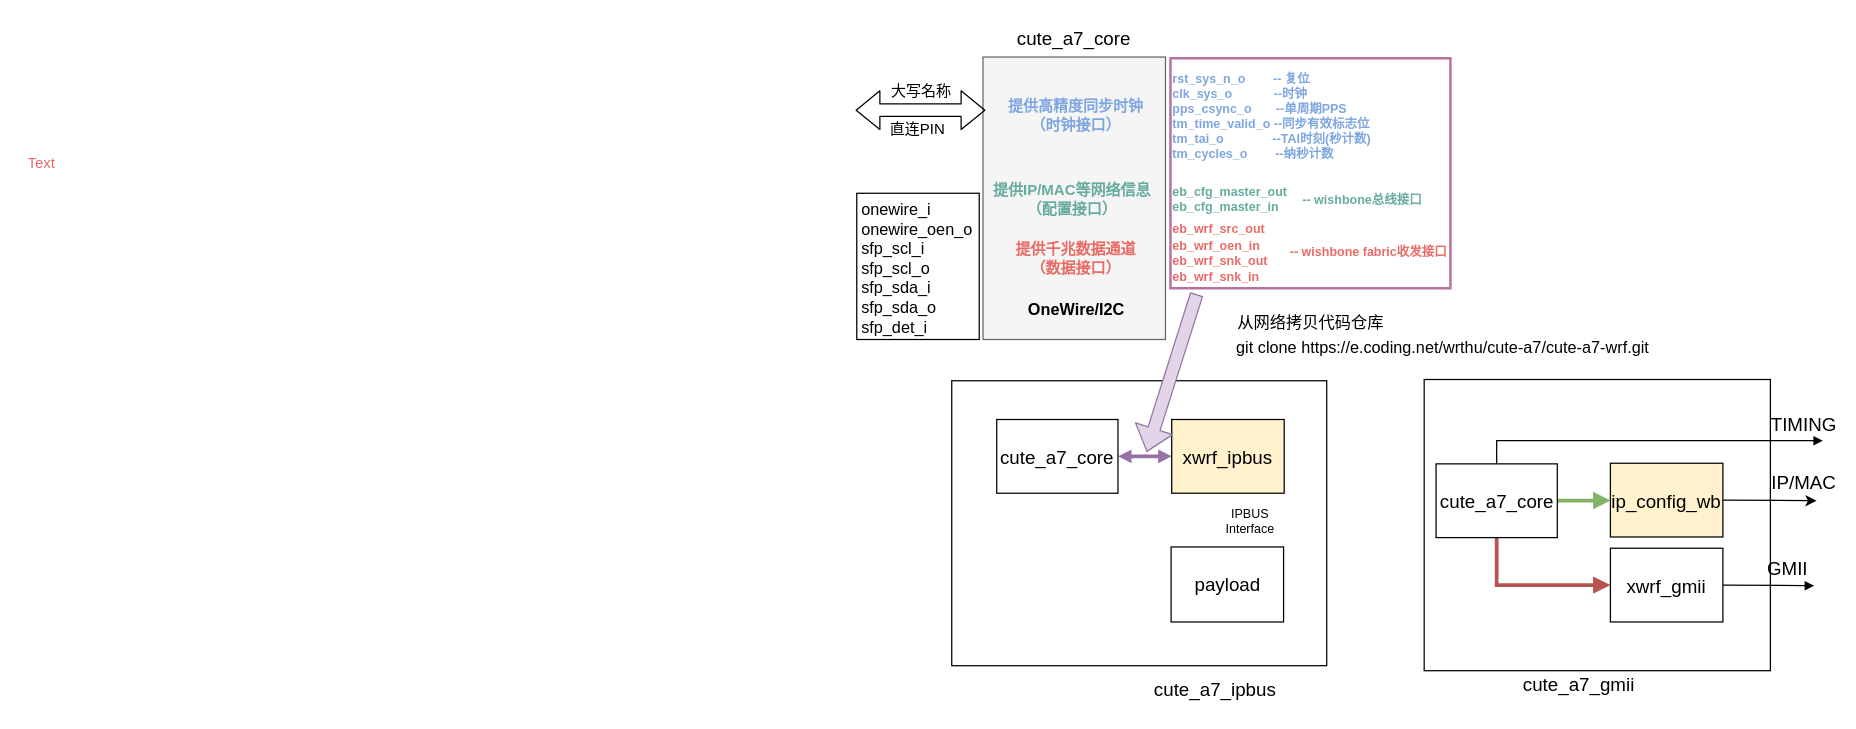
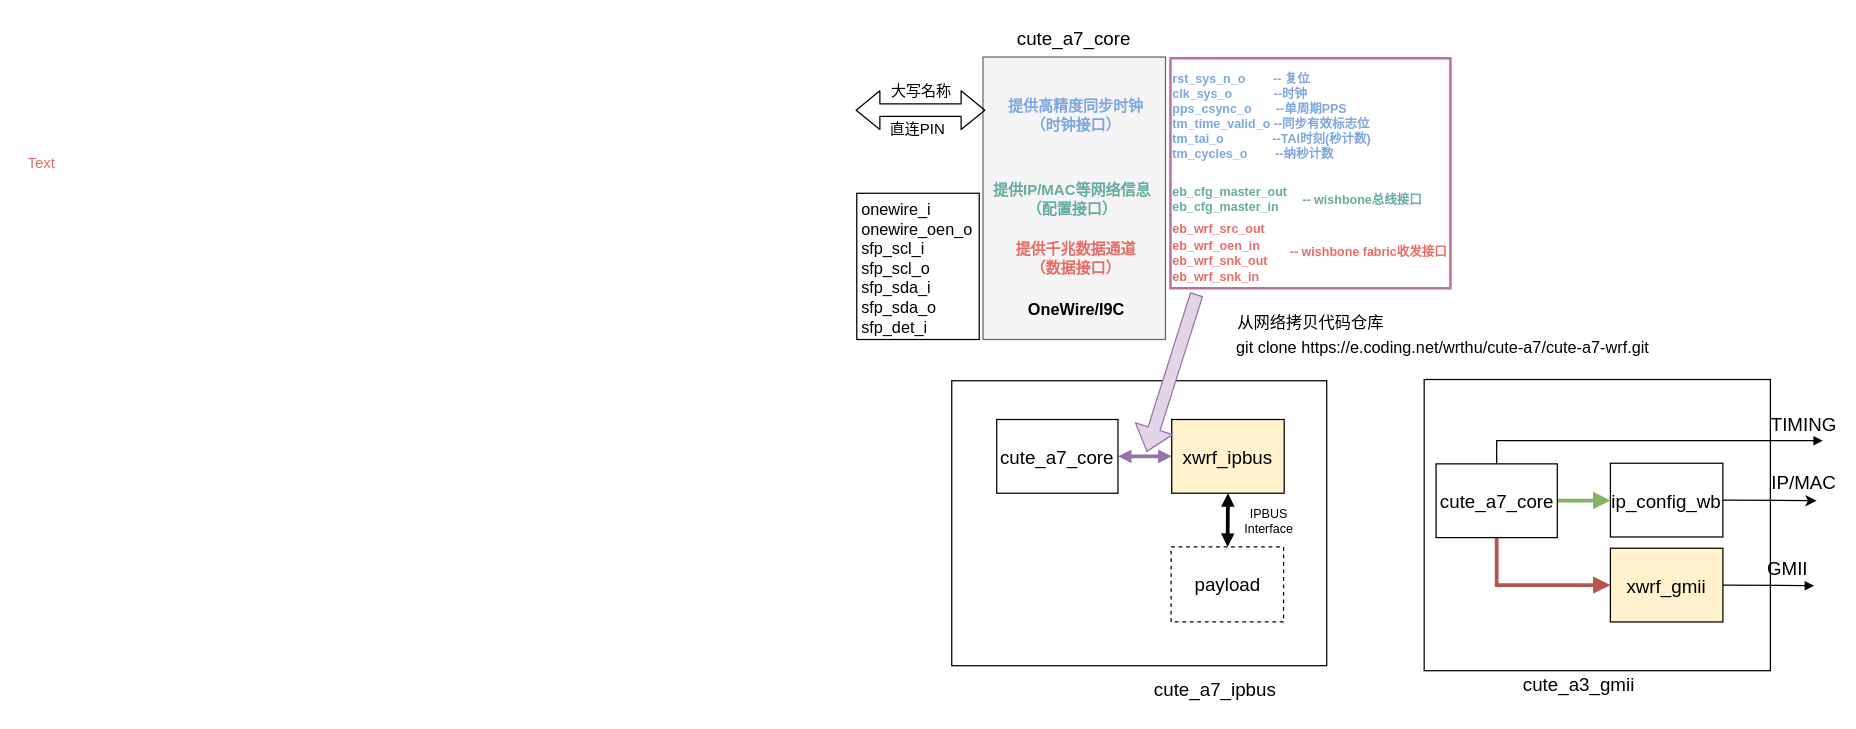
(1077, 309) -> (1077, 309)
(1667, 500) -> (1667, 500)
none -> (1228, 520)
(1250, 520) -> (1269, 520)
(1228, 584) -> (1228, 584)
(1667, 585) -> (1667, 585)
(1579, 684) -> (1579, 684)
